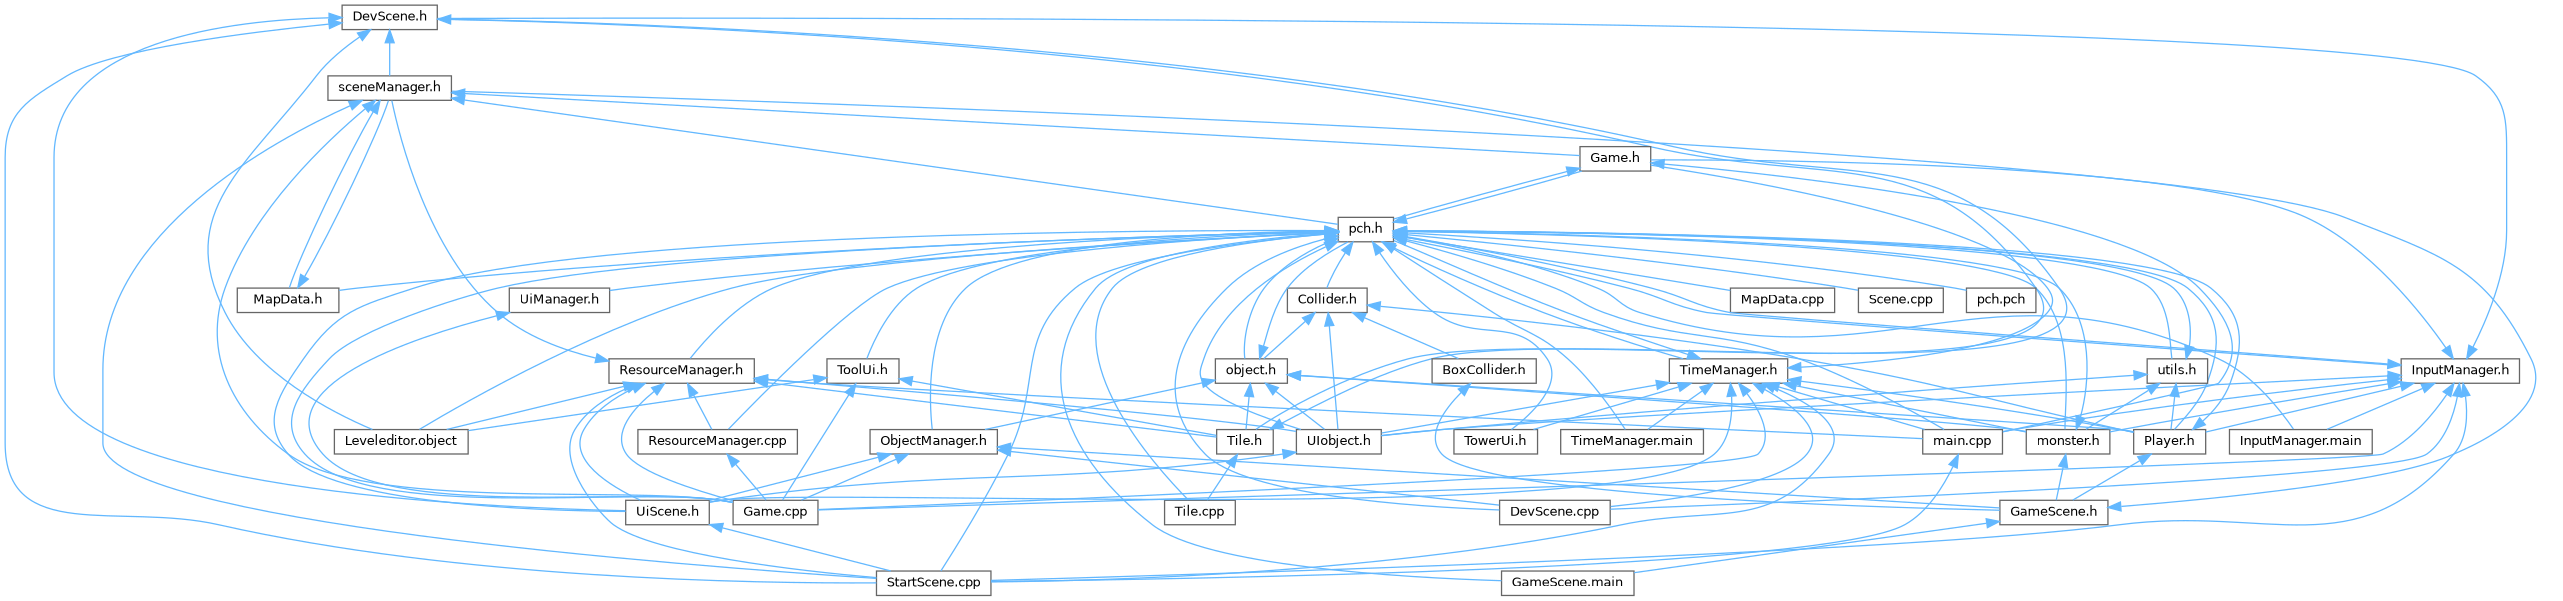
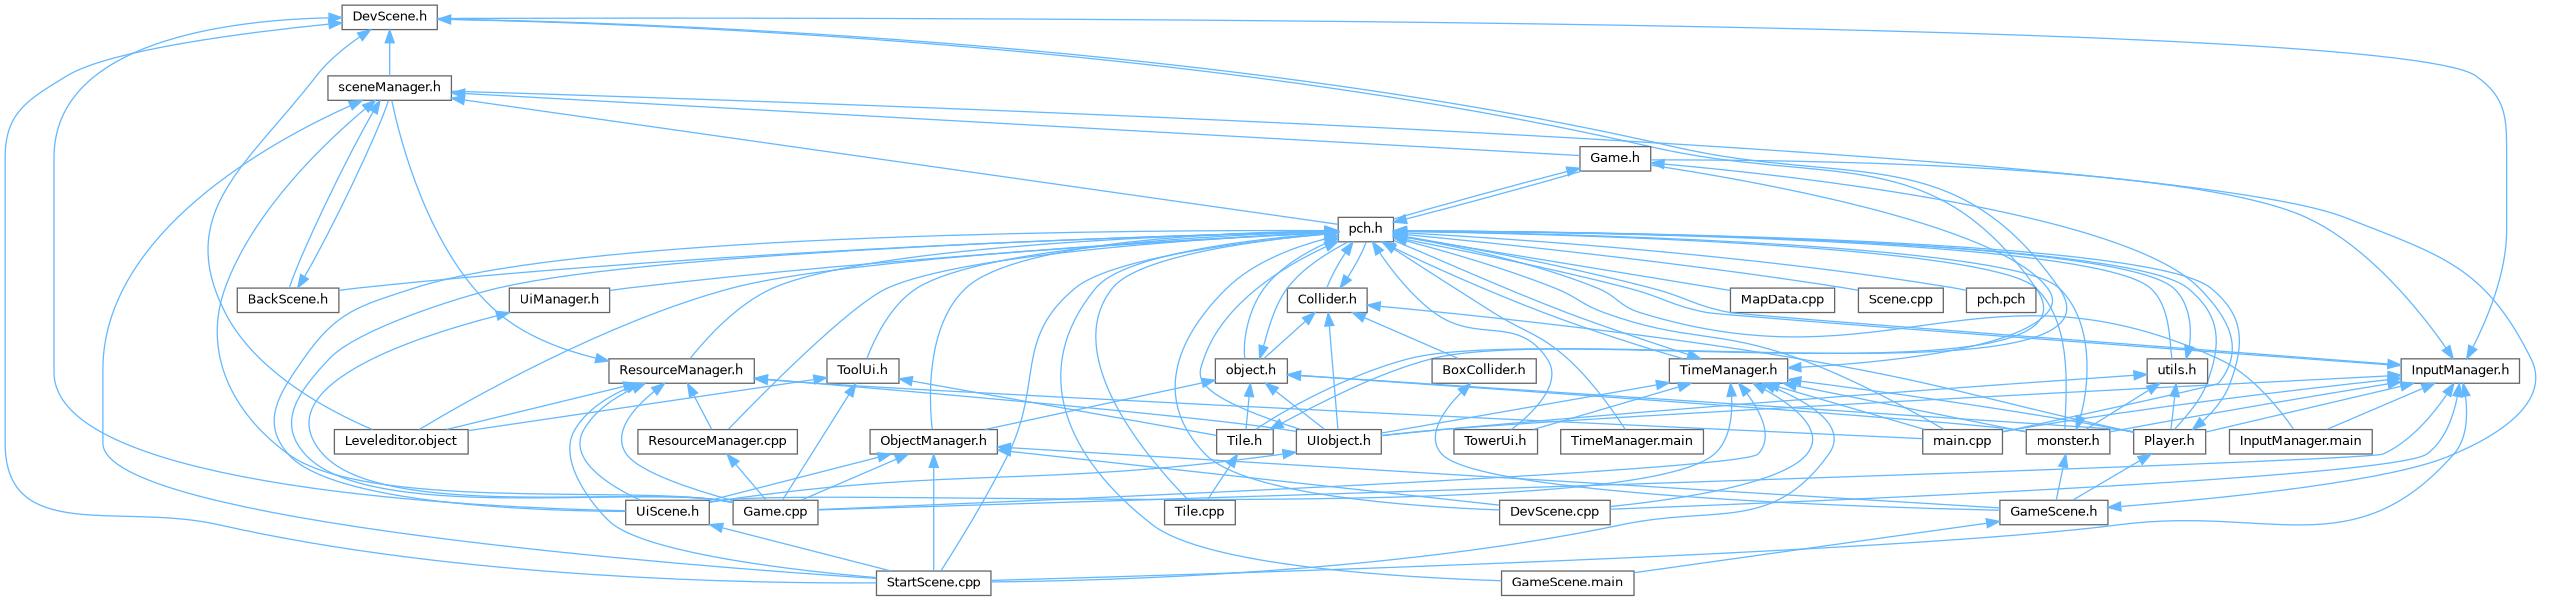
none -> (1358, 260)
(288, 300) -> (288, 300)
(992, 410) -> none
(1675, 410) -> none
(1488, 569) -> (934, 519)
